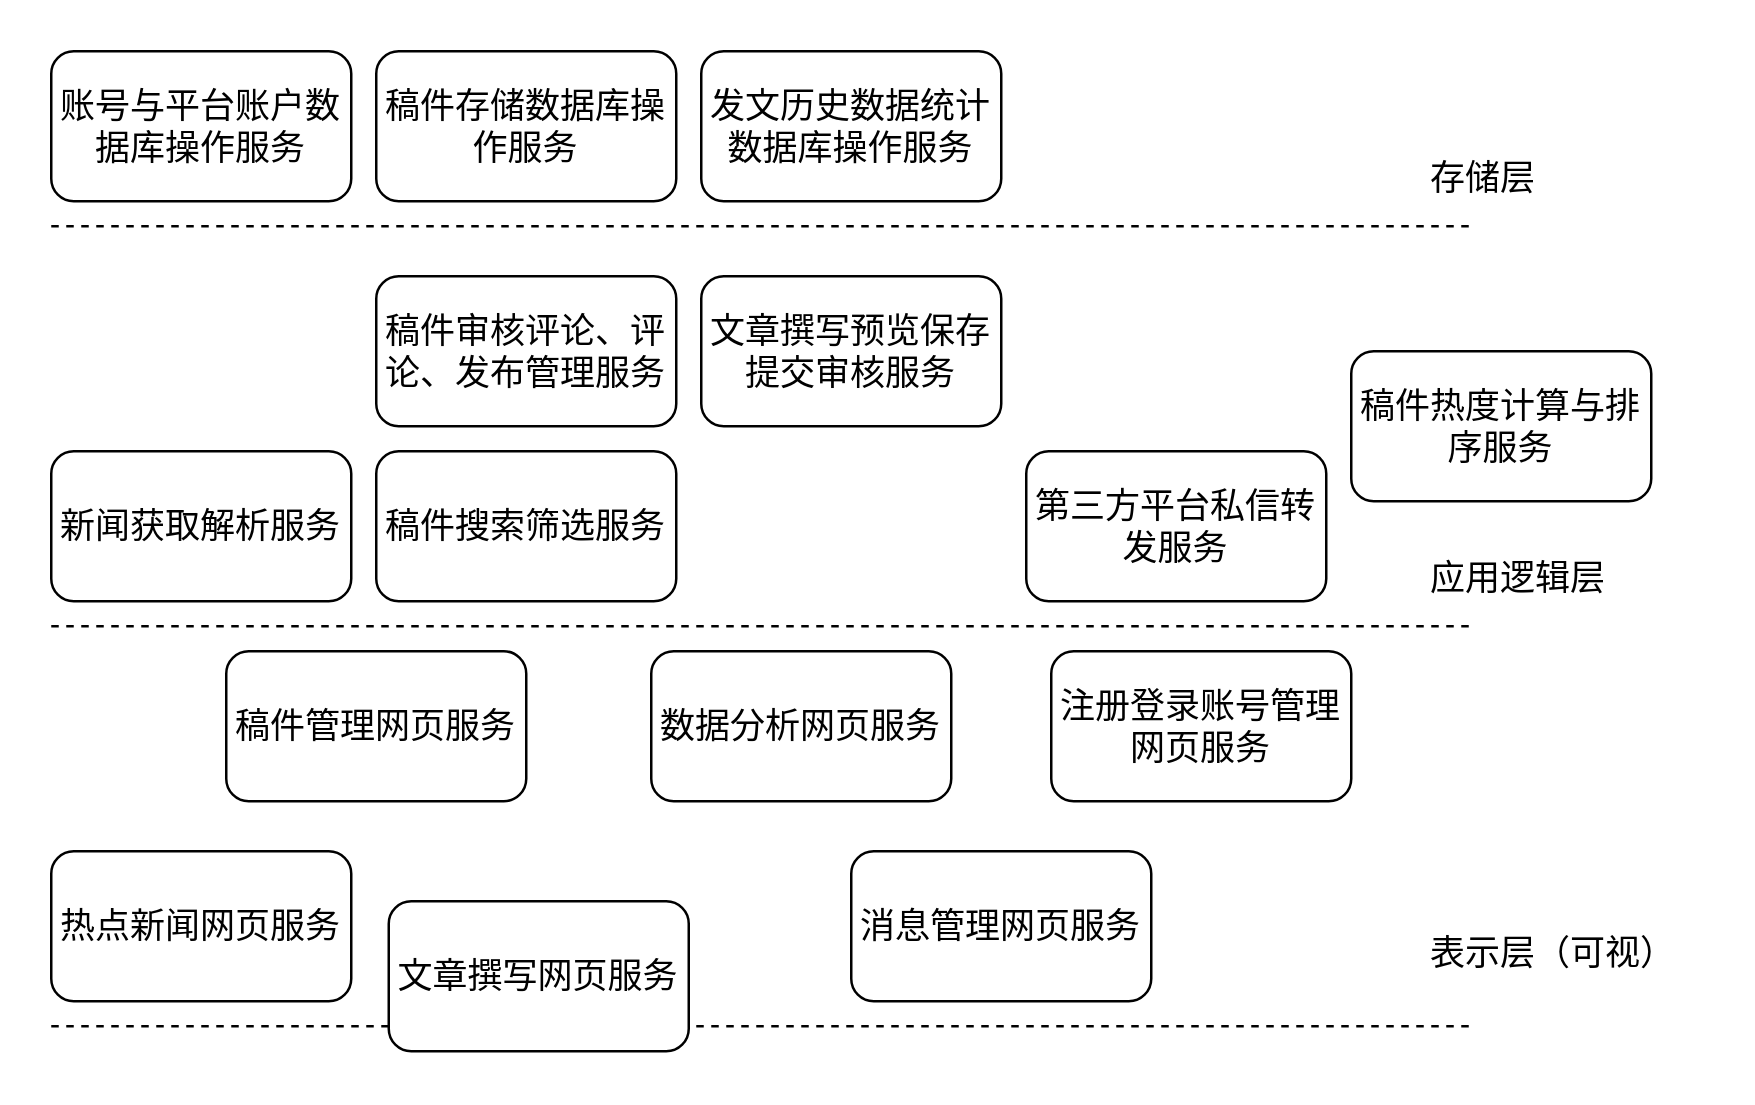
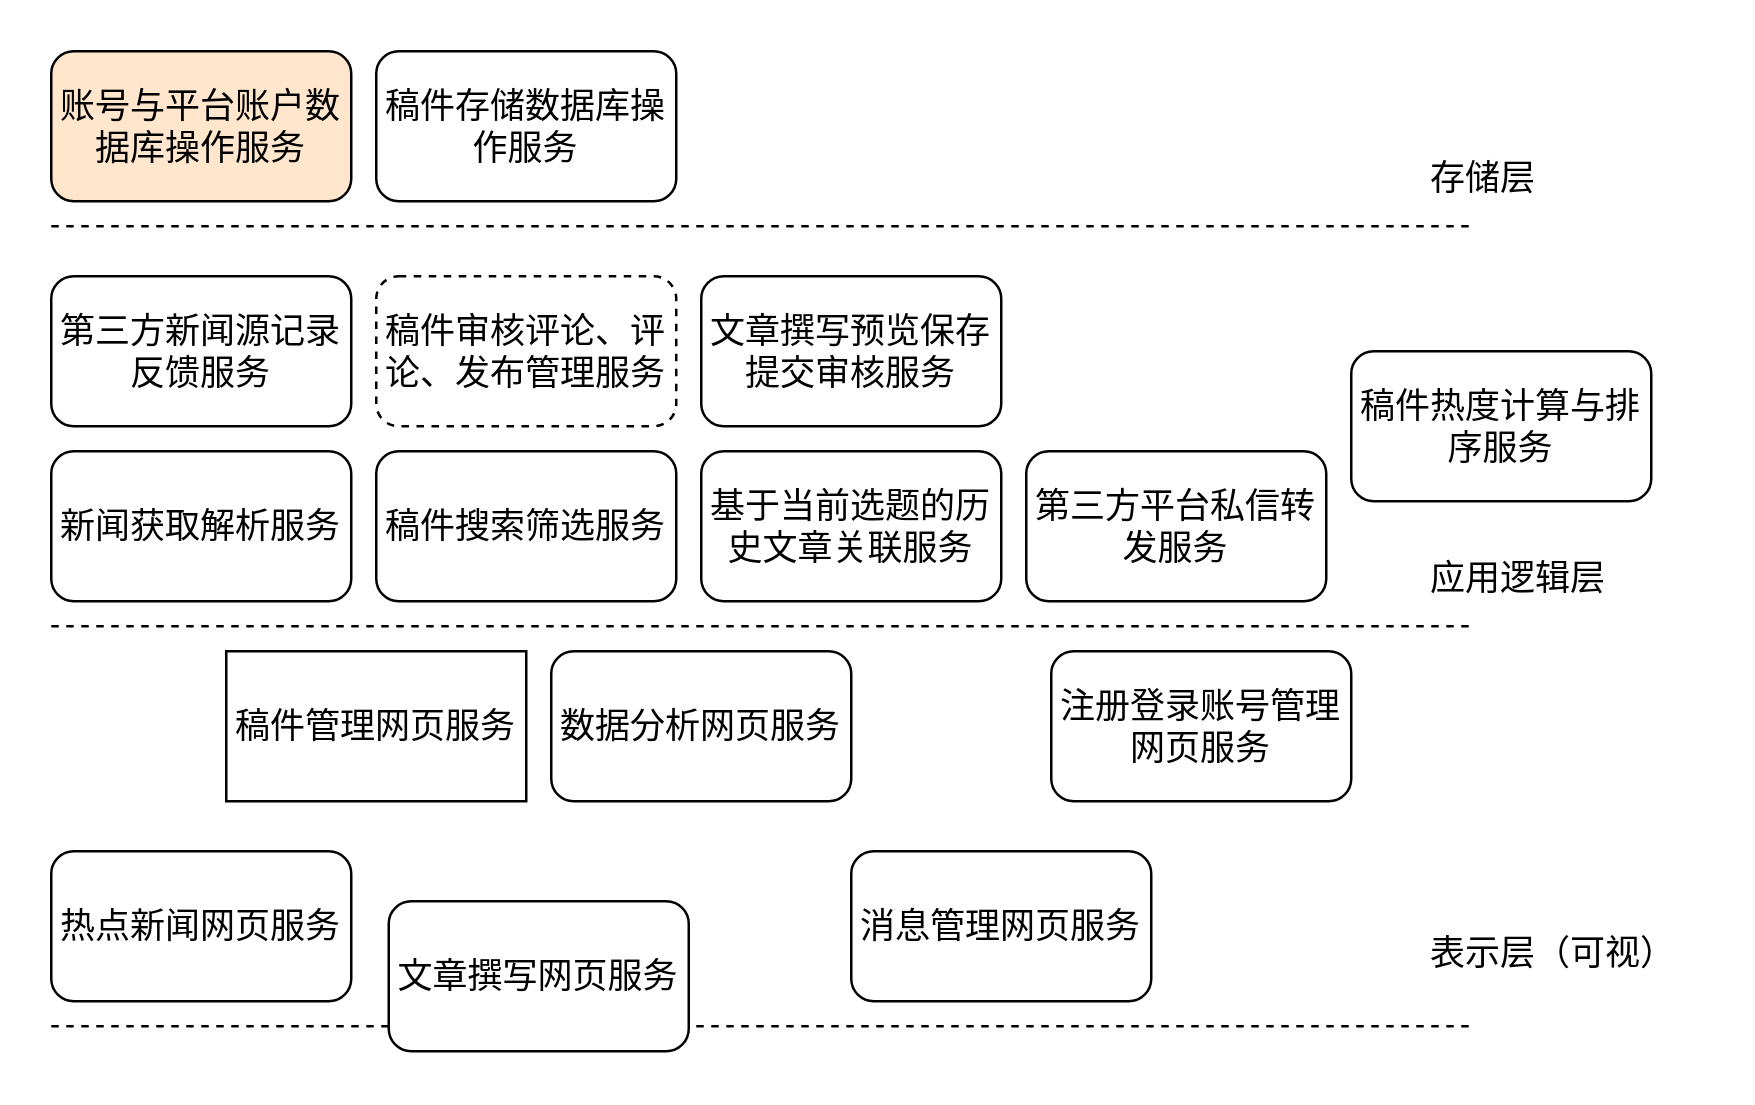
(201, 126) -> (201, 126)
(851, 126) -> none
none -> (201, 351)
(526, 351) -> (526, 351)
none -> (851, 526)
(376, 726) -> (376, 726)
(801, 726) -> (701, 726)
